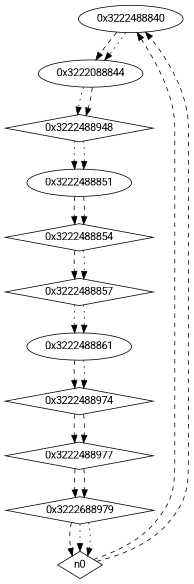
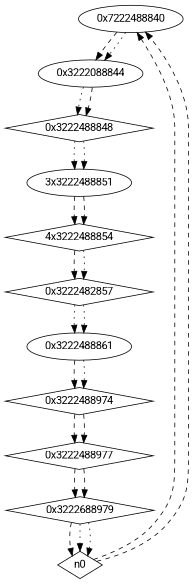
(131, 19) -> (131, 19)
(79, 128) -> (79, 128)
(79, 183) -> (79, 183)
(79, 237) -> (79, 237)
(79, 292) -> (79, 292)
